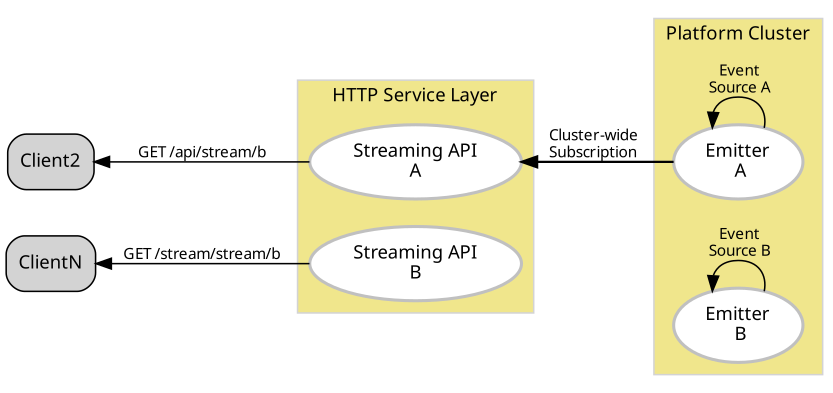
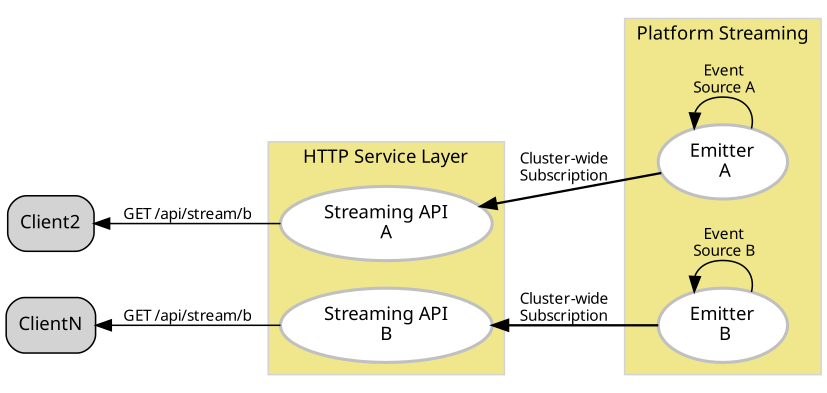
(738, 35) -> (723, 35)
(203, 255) -> (188, 317)
none -> (583, 325)
